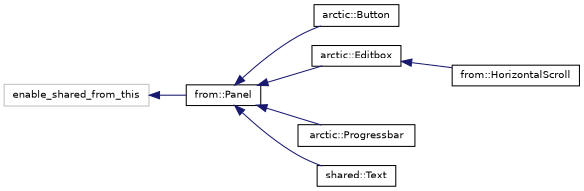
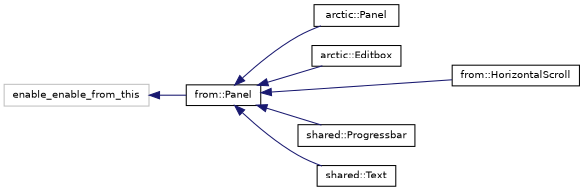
(356, 16) -> (356, 16)
(432, 65) -> (362, 86)
(77, 95) -> (77, 95)
(356, 136) -> (356, 136)
